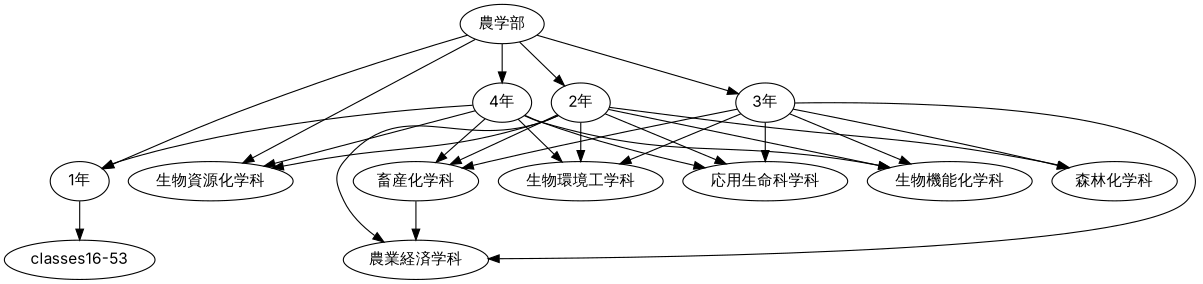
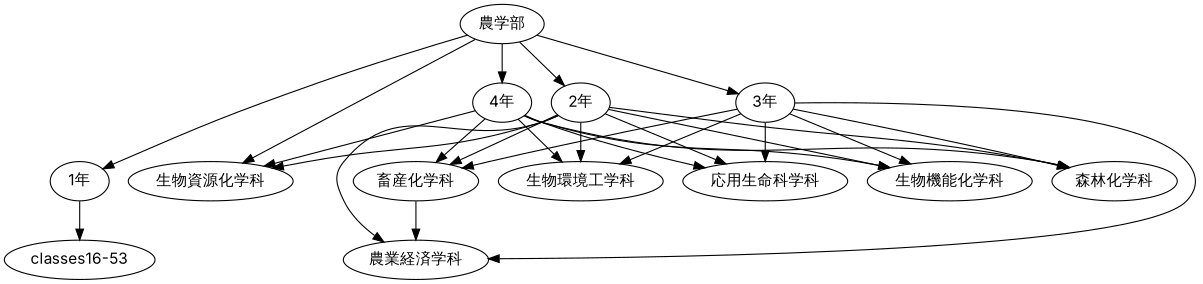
(291, 125) -> (830, 149)
